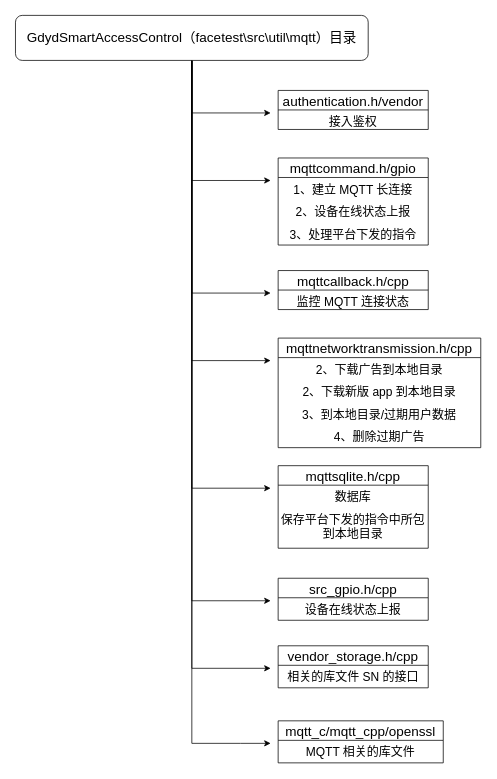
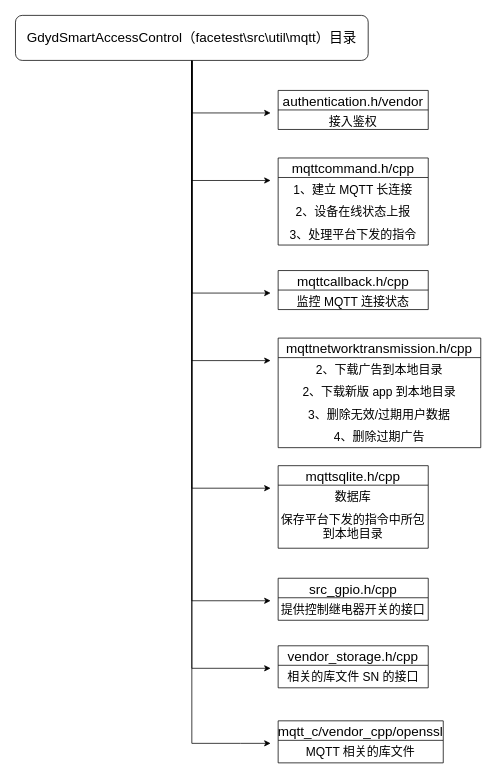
(353, 169) -> (353, 169)
(379, 415) -> (379, 415)
(353, 610) -> (353, 610)
(360, 731) -> (360, 731)
